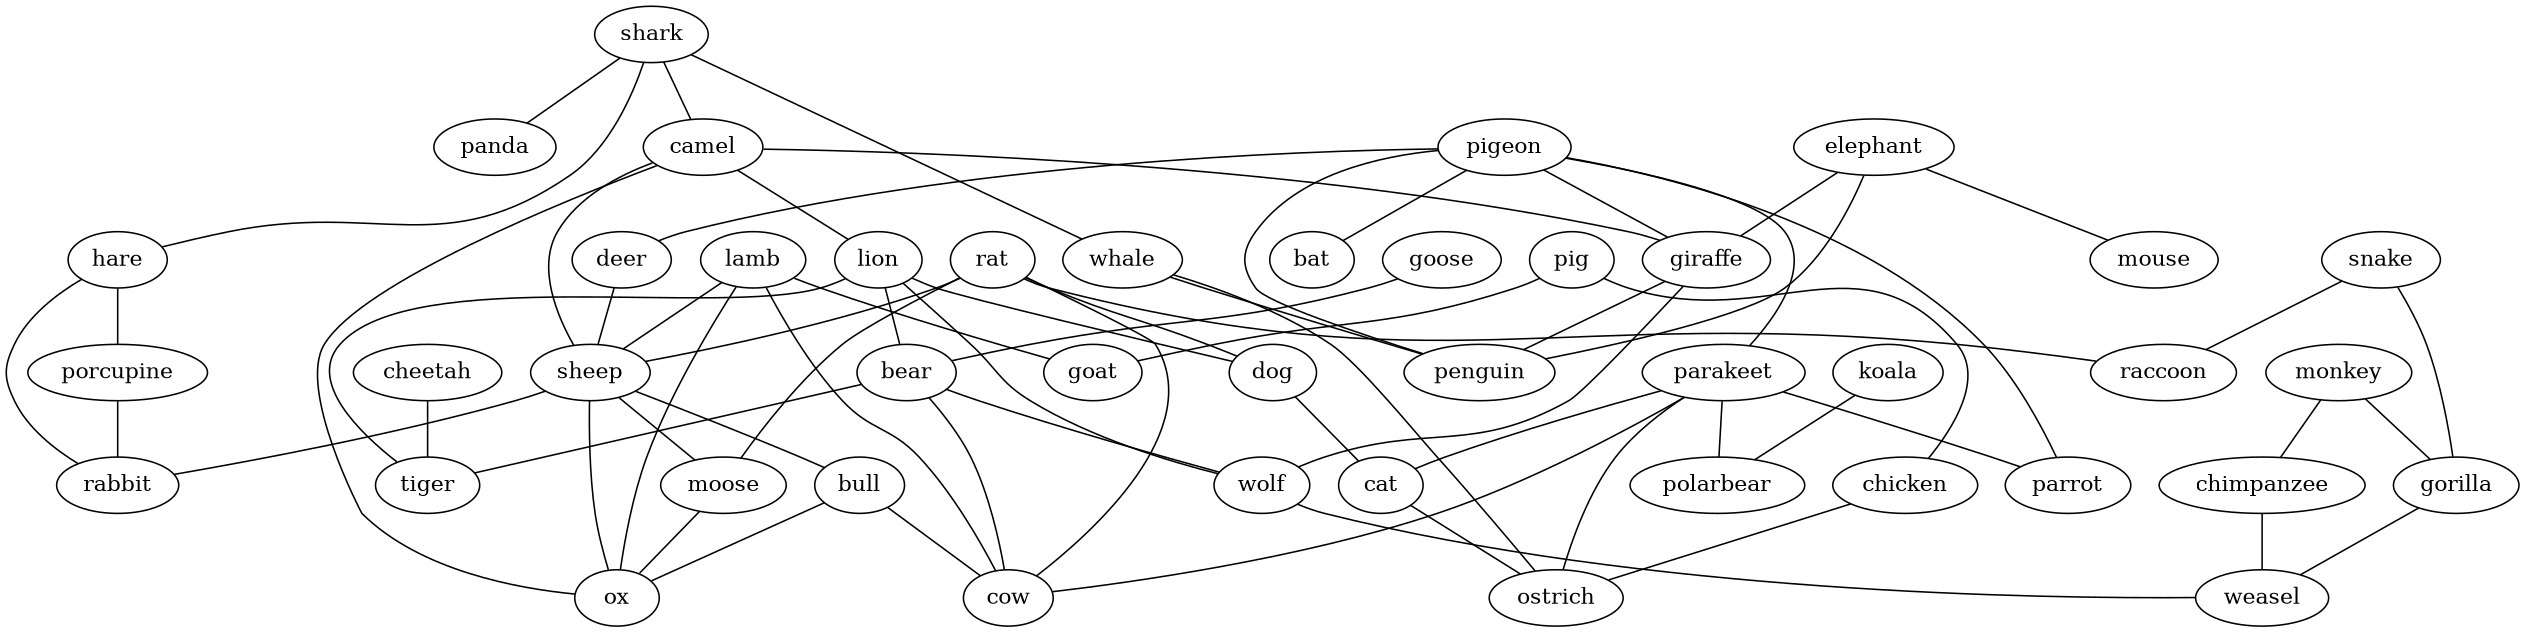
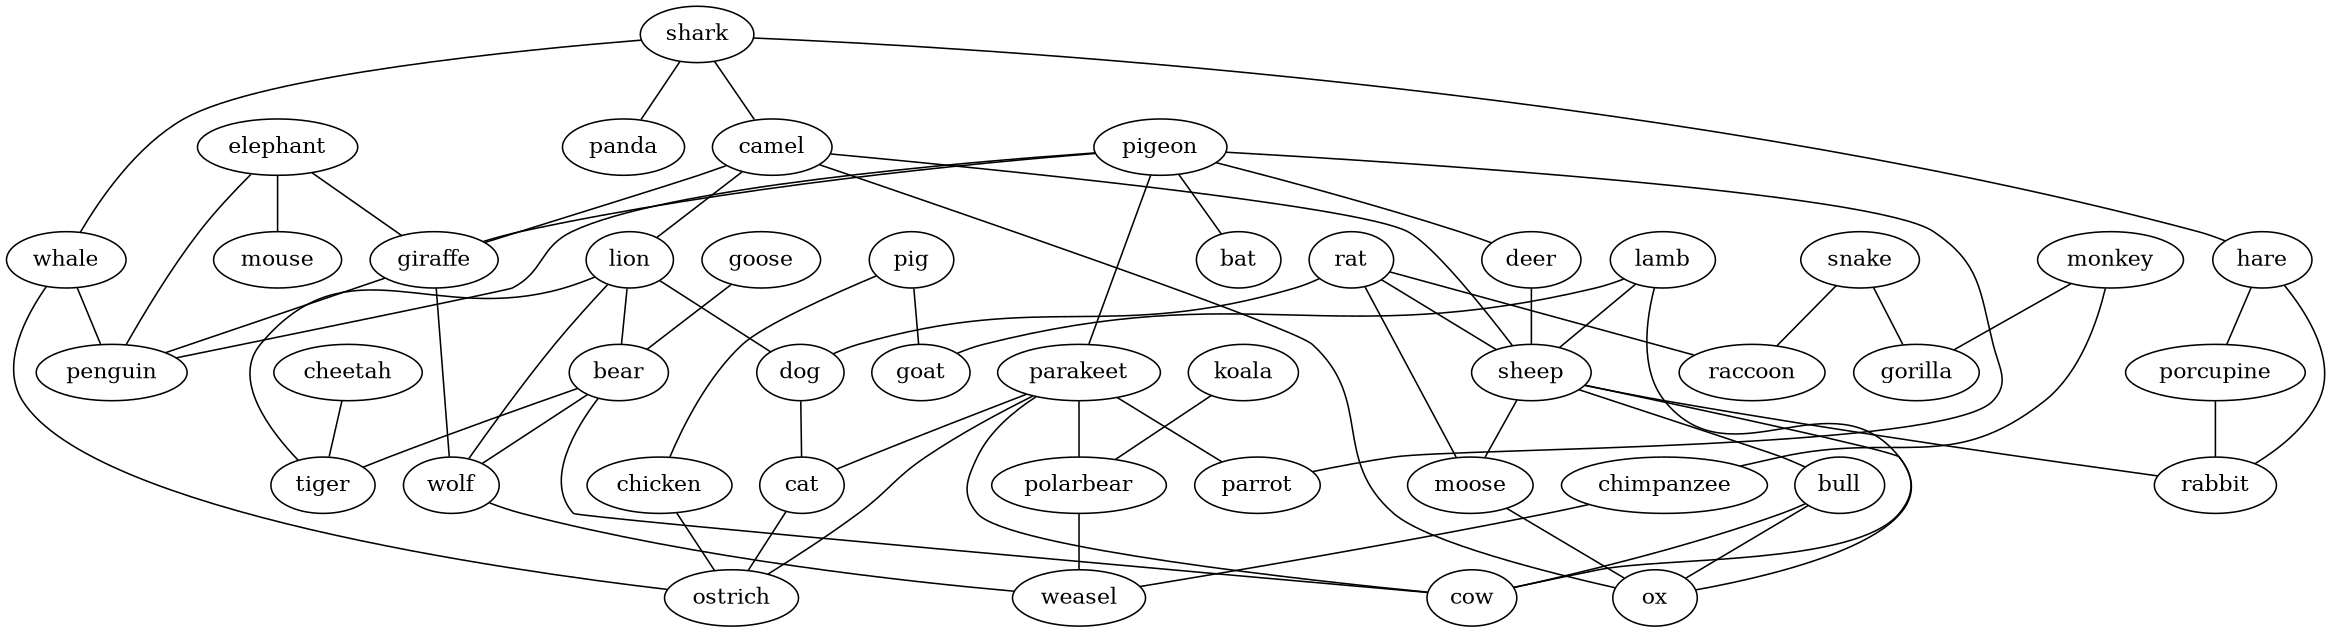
(1167, 411) -> none
(665, 415) -> none
(2360, 541) -> (1079, 536)
